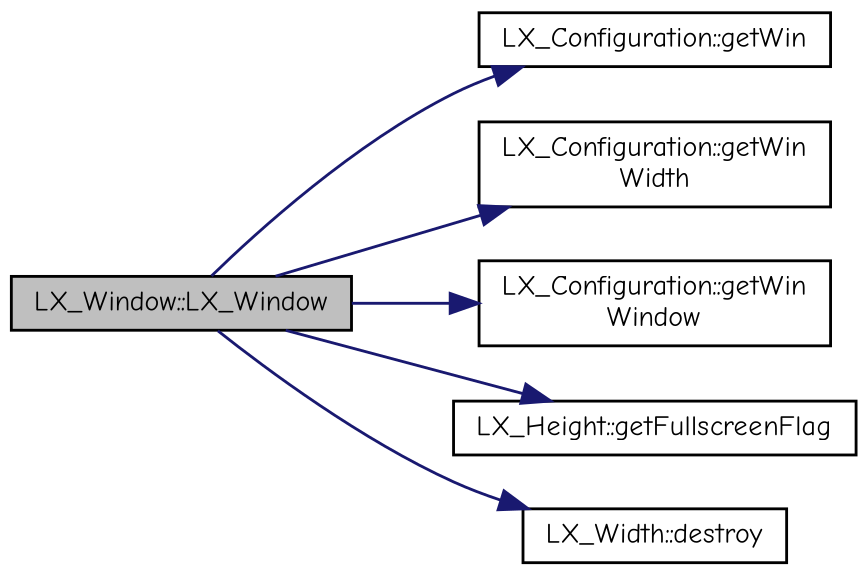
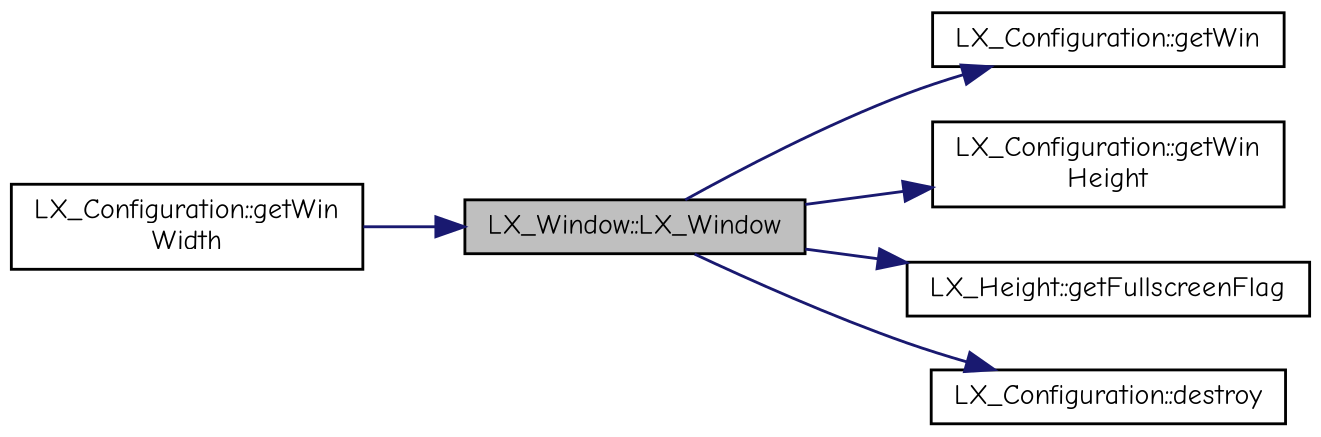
(378, 246) -> (399, 227)
(655, 303) -> (1108, 164)
(655, 536) -> (1108, 397)
